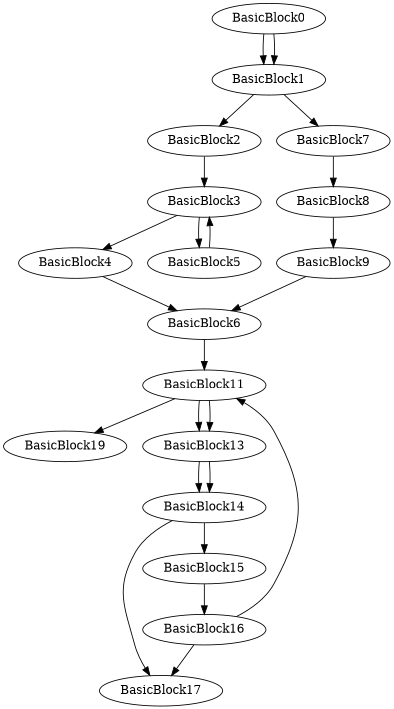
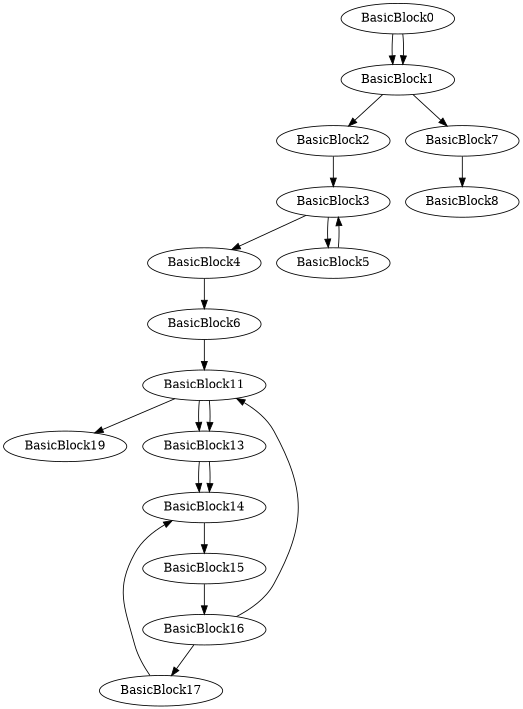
(333, 263) -> none
(124, 586) -> (123, 595)
